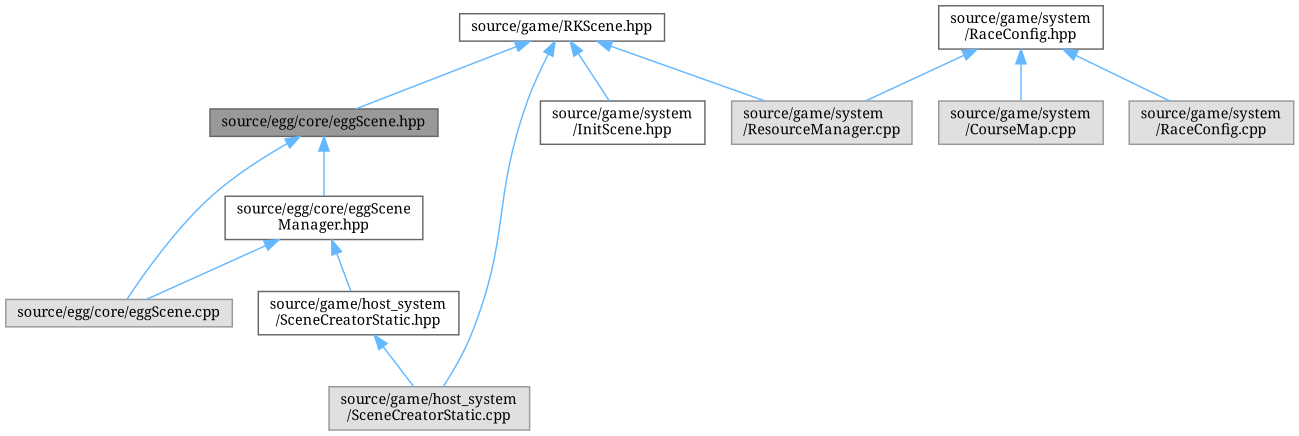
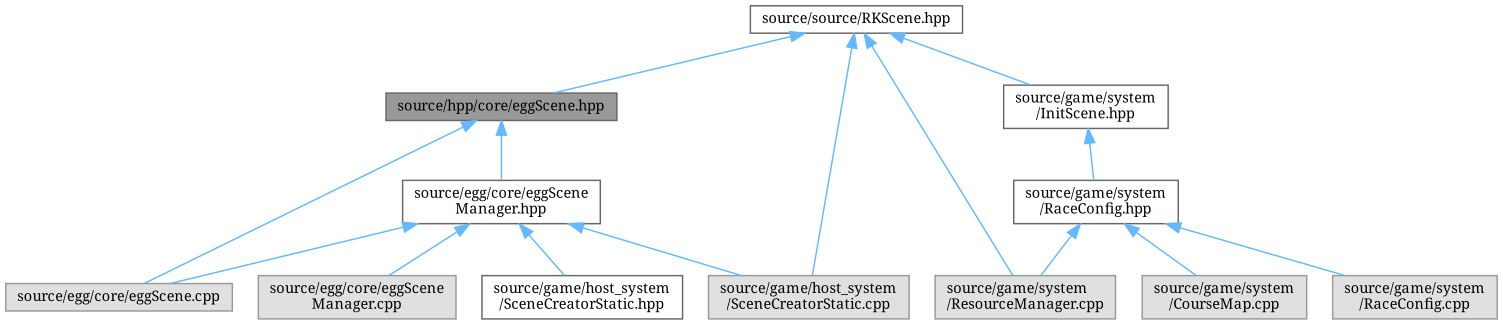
(562, 27) -> (856, 19)
(324, 123) -> (501, 107)
none -> (1092, 162)
none -> (357, 297)
(398, 367) -> (662, 252)
